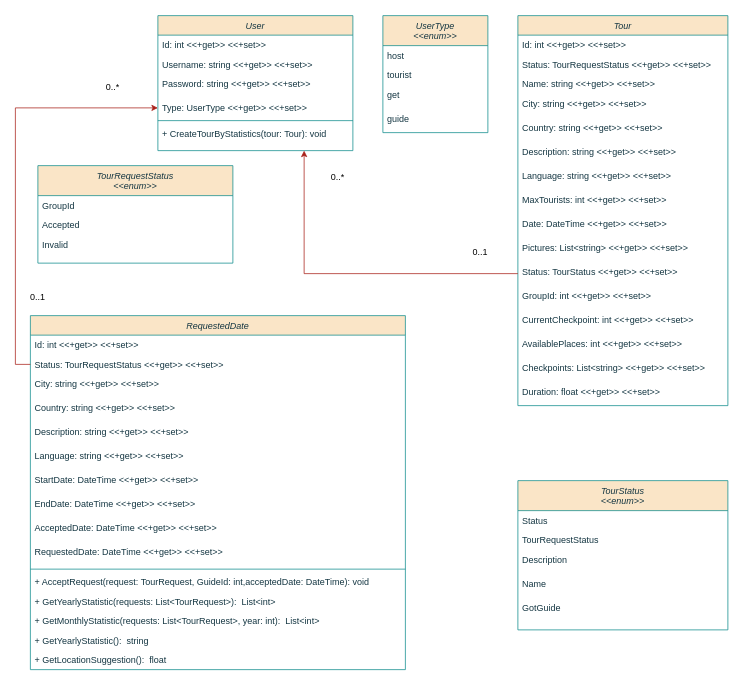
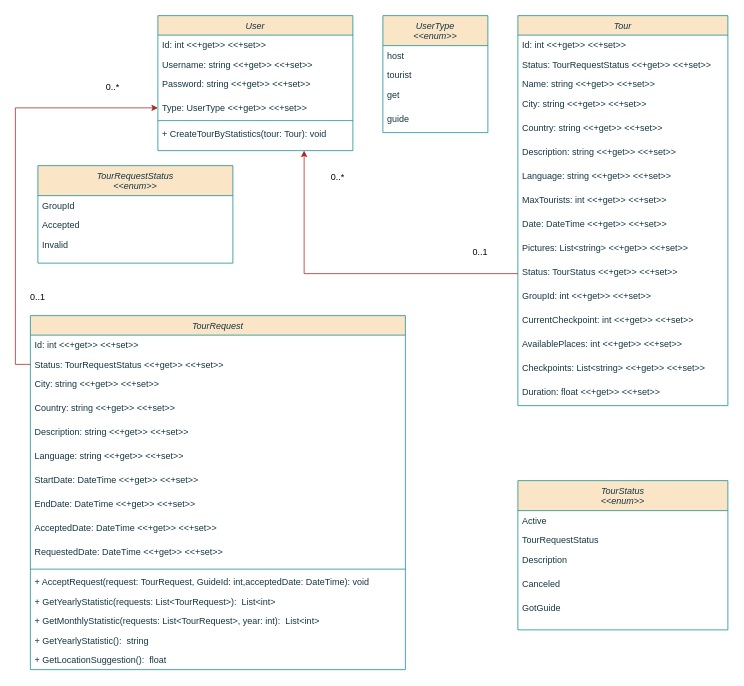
(218, 326) -> (218, 326)
(537, 521) -> (536, 521)
(532, 584) -> (541, 584)
